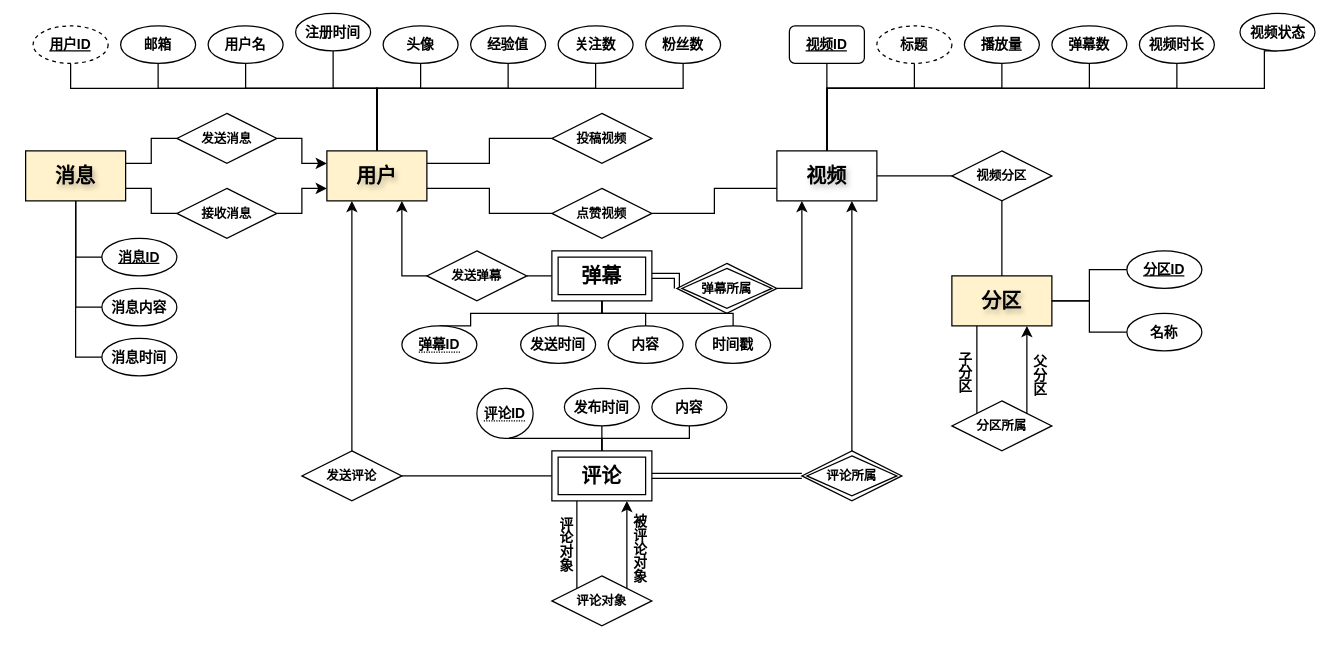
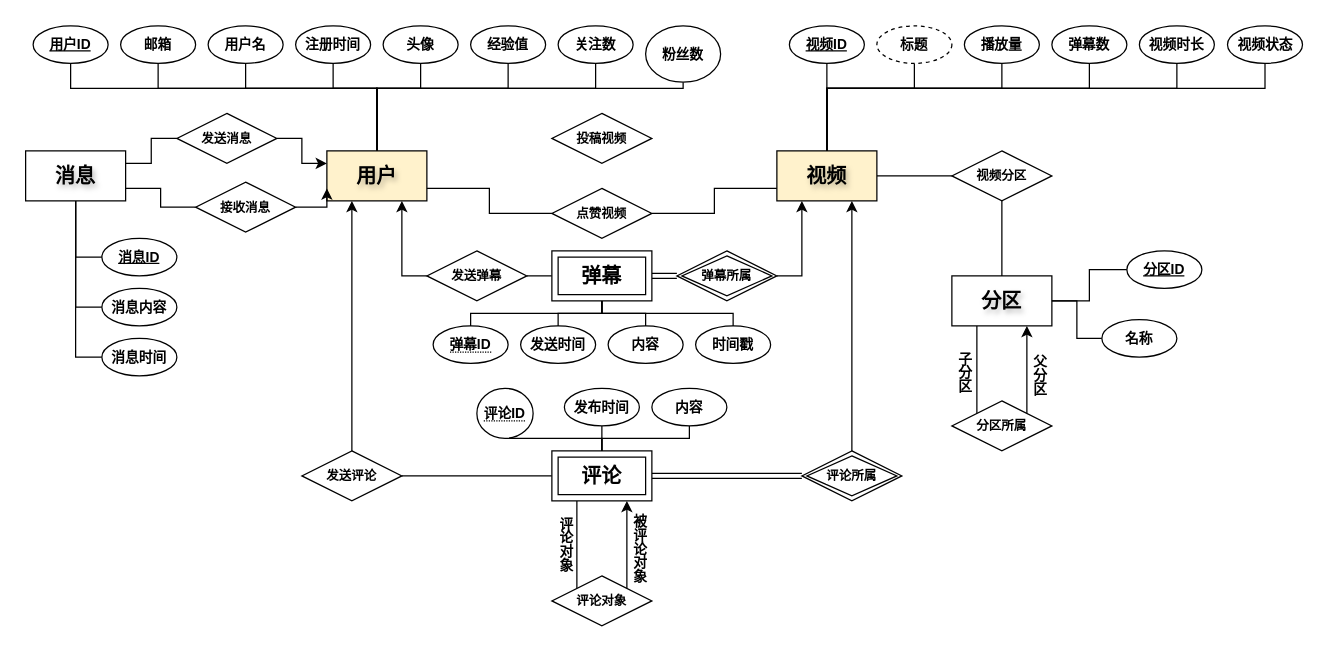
(333, 32) -> (333, 44)
(1278, 32) -> (1265, 44)
(71, 44) -> (71, 44)
(683, 44) -> (683, 54)
(827, 44) -> (827, 44)
(489, 151) -> none
(76, 176) -> (76, 176)
(827, 176) -> (827, 176)
(227, 213) -> (246, 207)
(727, 288) -> (727, 276)
(1002, 301) -> (1002, 301)
(1164, 332) -> (1139, 338)
(439, 344) -> (471, 344)
